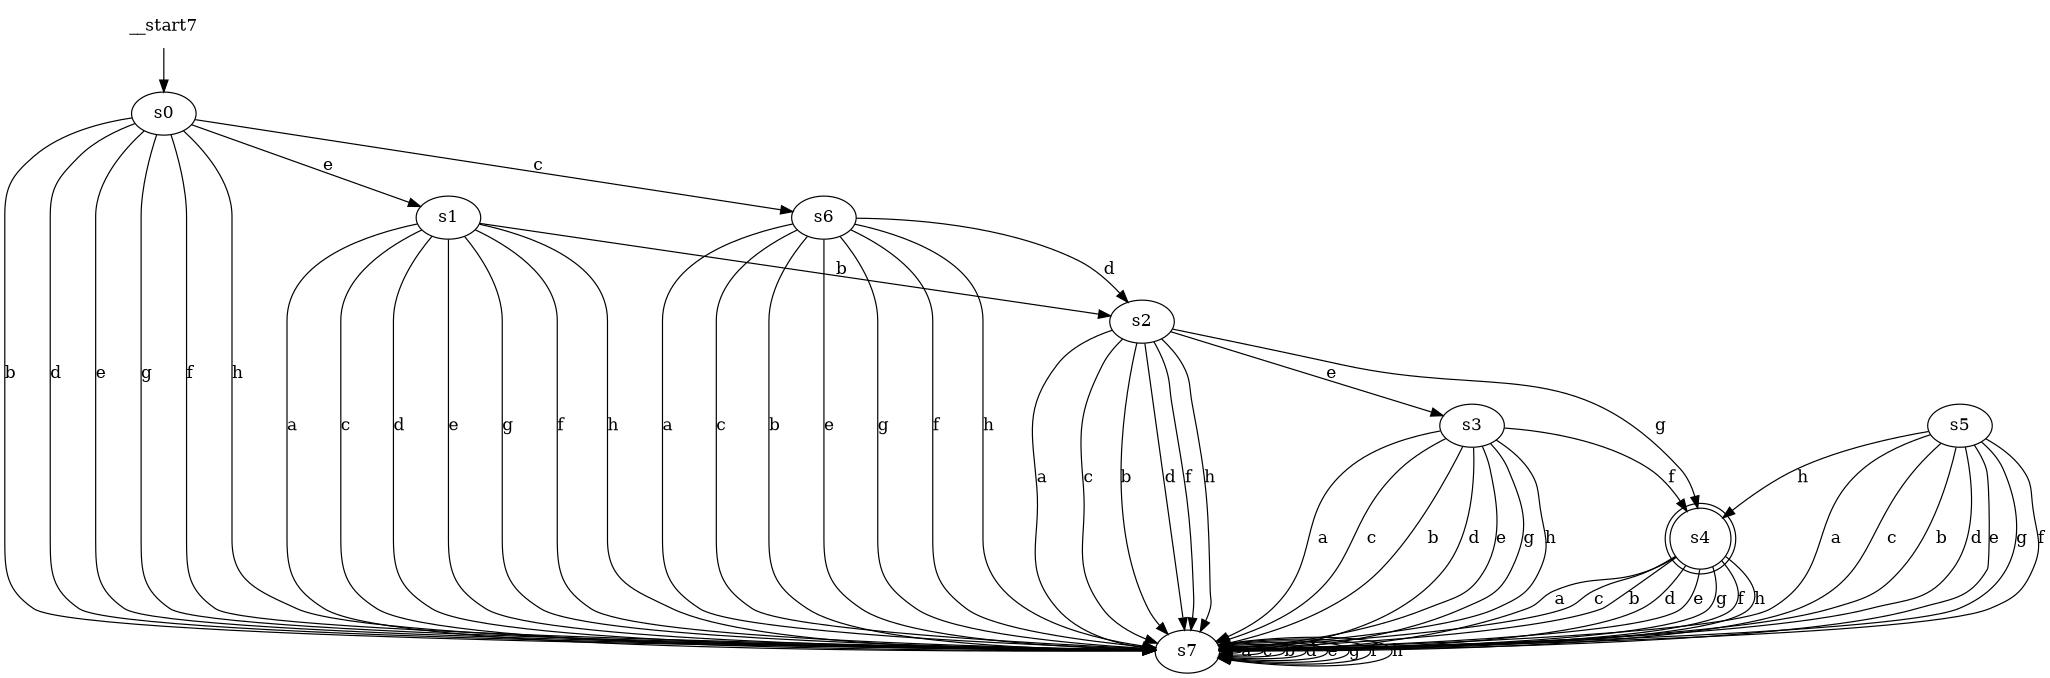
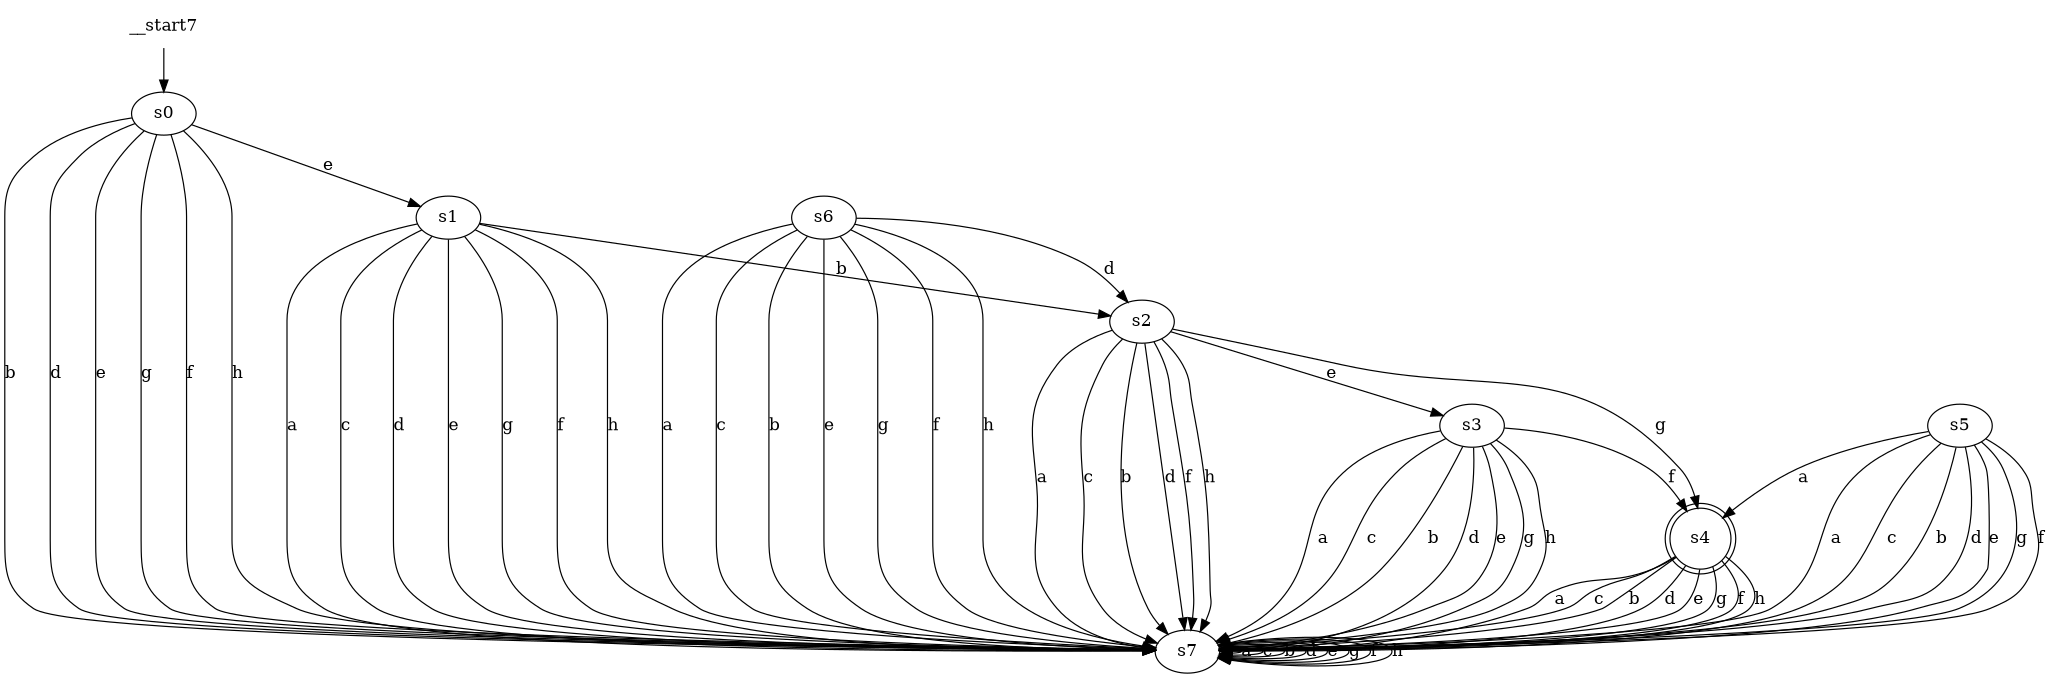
(488, 165) -> none
(1803, 478) -> (1803, 478)
